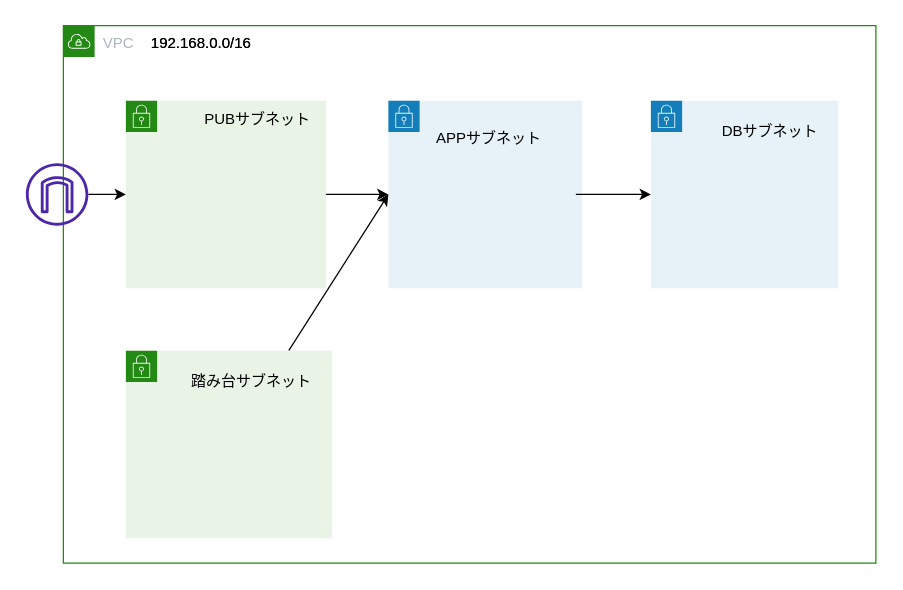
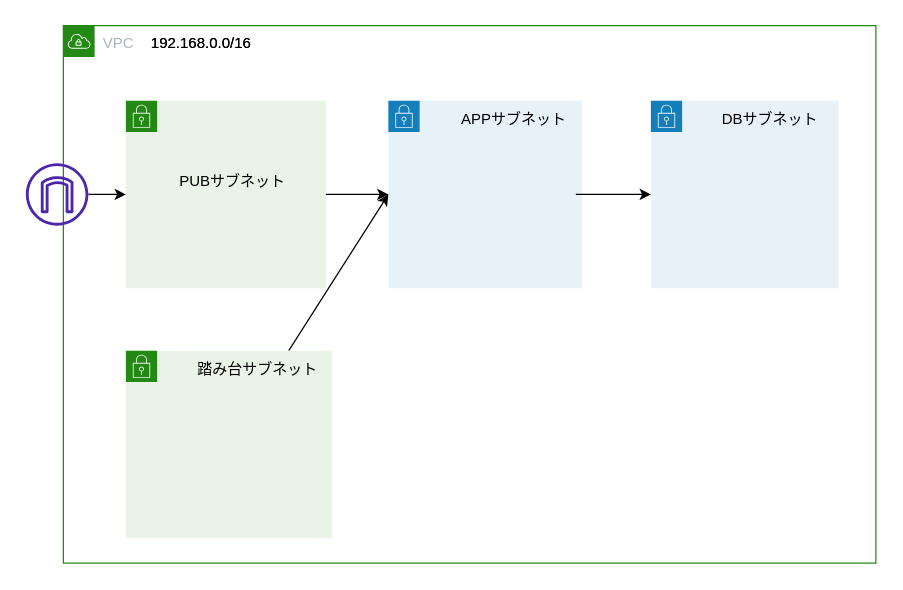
(257, 119) -> (232, 182)
(769, 132) -> (769, 119)
(488, 138) -> (513, 119)
(251, 382) -> (257, 369)
